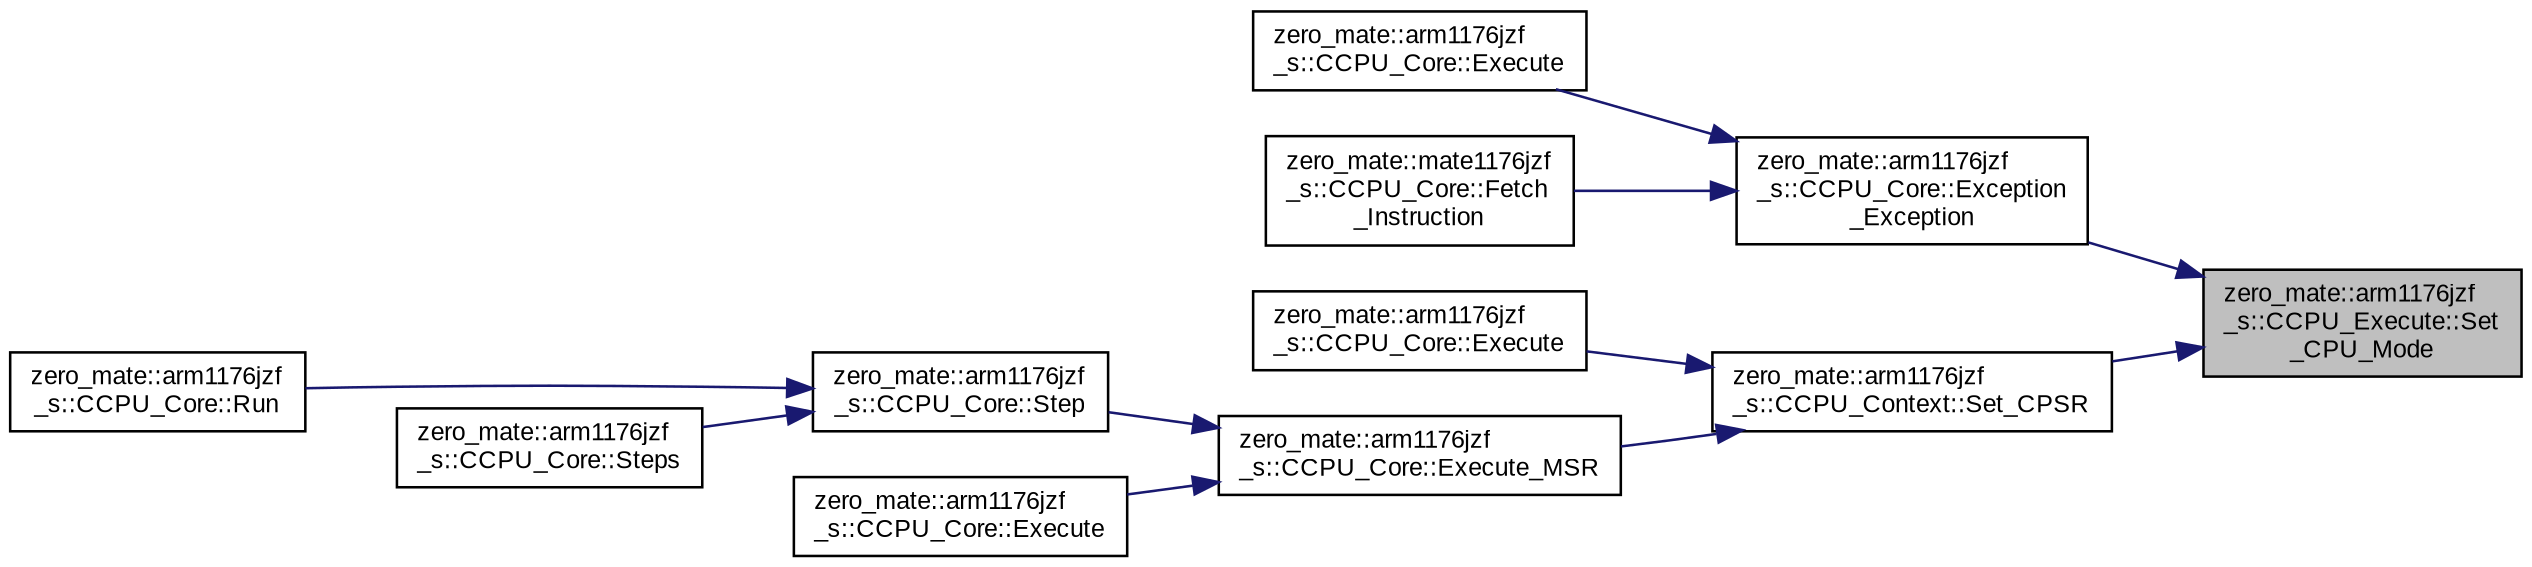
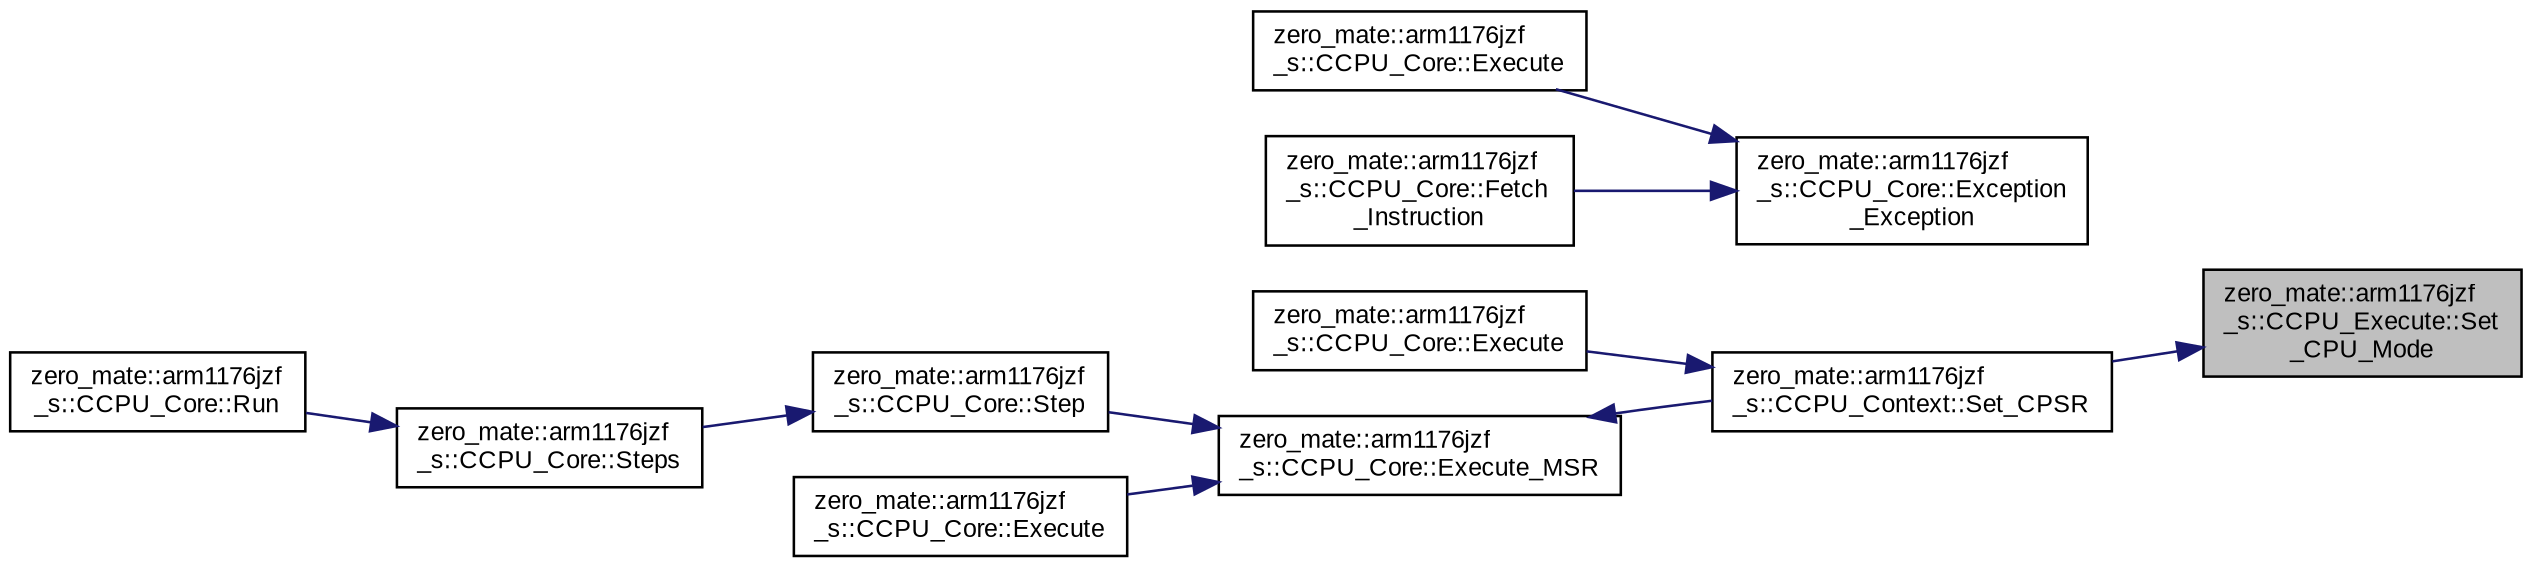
(1420, 191) -> (1420, 191)
(2133, 256) -> none
(546, 386) -> (339, 418)
(1669, 440) -> (1664, 407)
